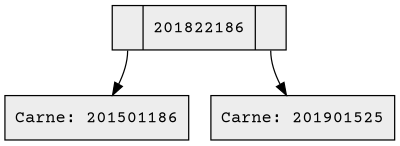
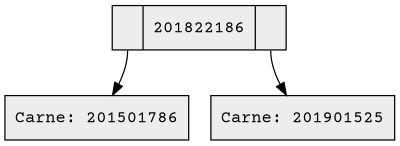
(97, 118) -> (97, 118)
